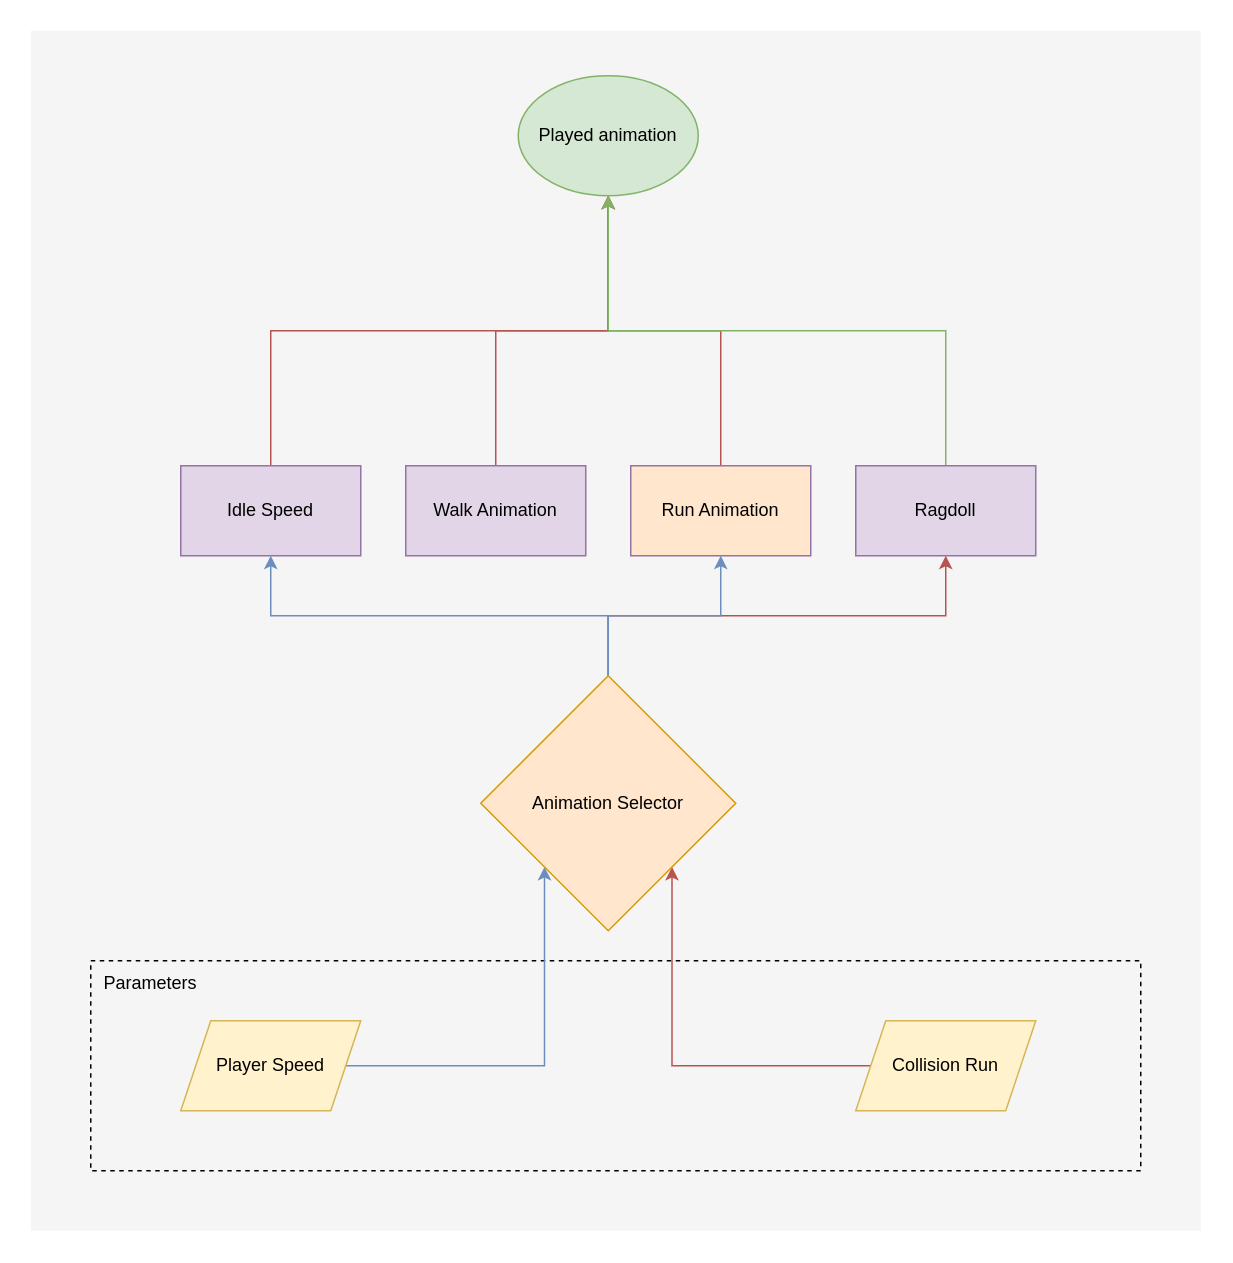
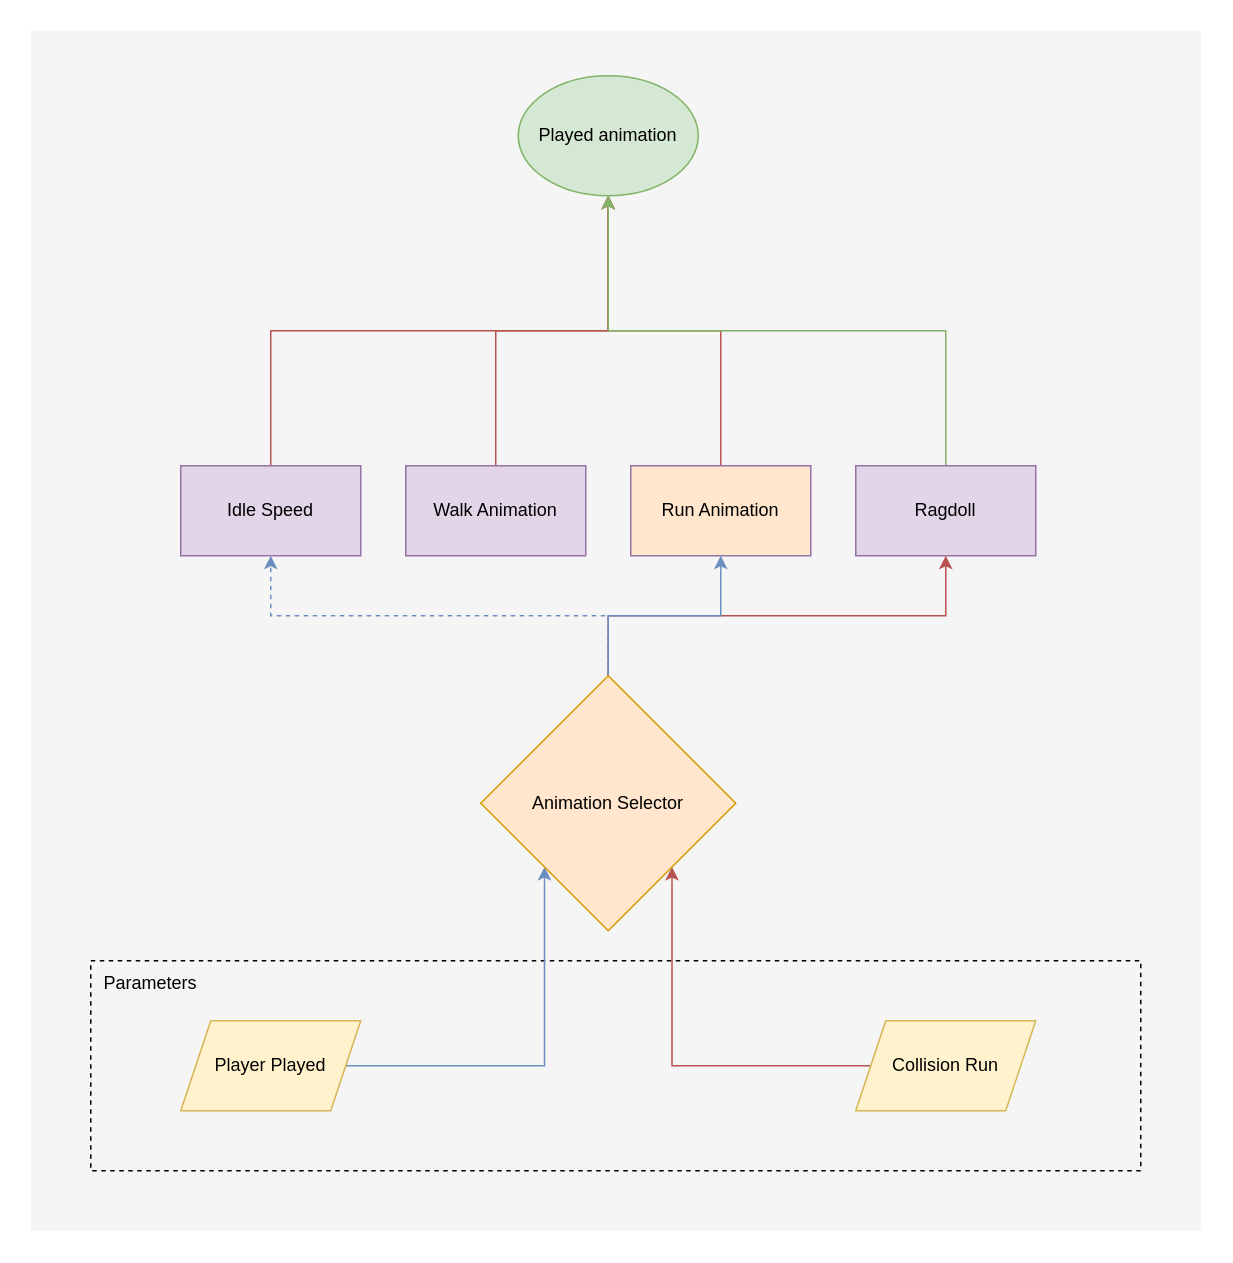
(413, 616) -> (413, 616)
(271, 1066) -> (271, 1066)
